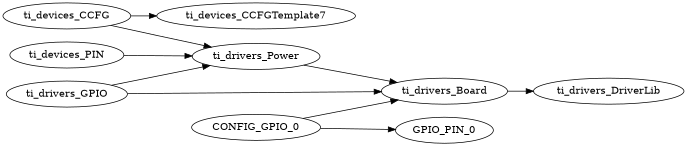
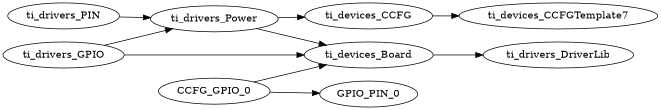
(157, 36) -> (288, 17)
(67, 55) -> (64, 16)
(444, 91) -> (369, 55)
(256, 127) -> (214, 91)
